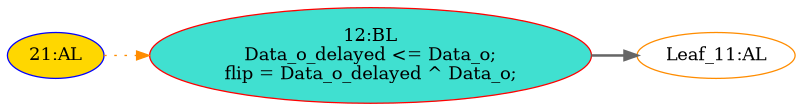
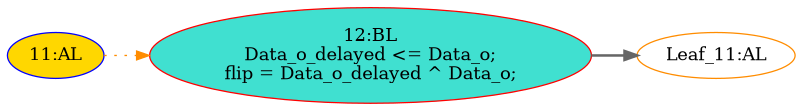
(56, 55) -> (56, 55)
